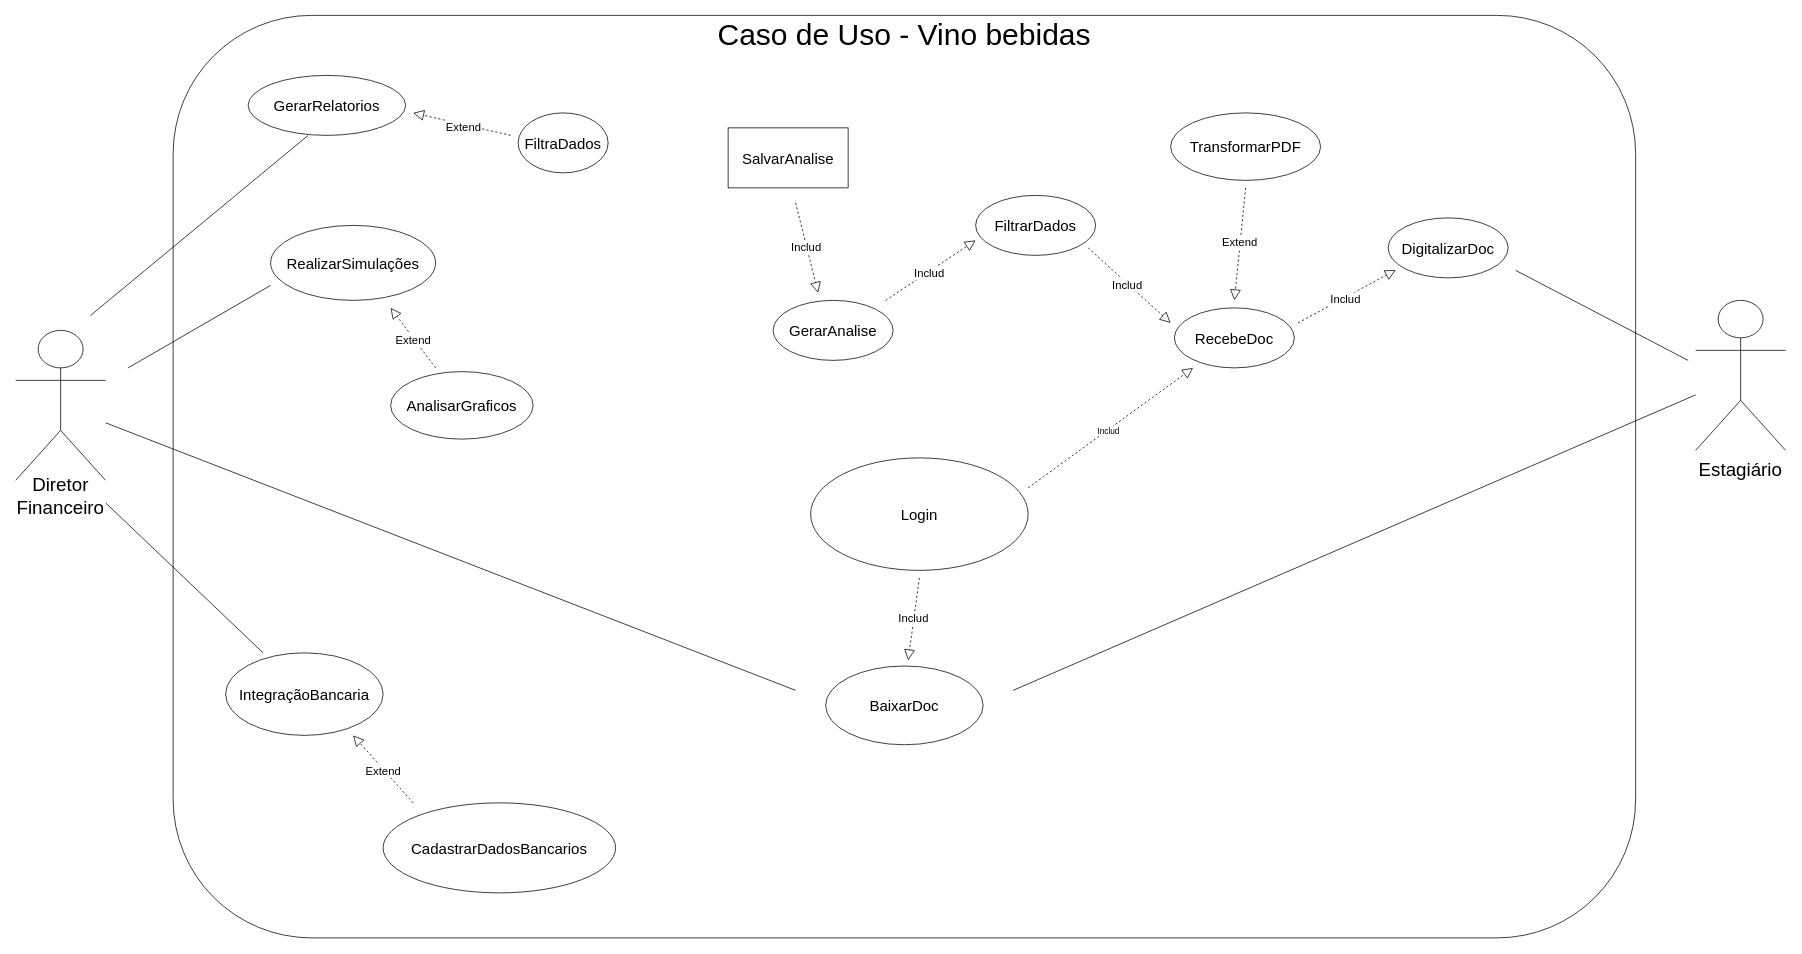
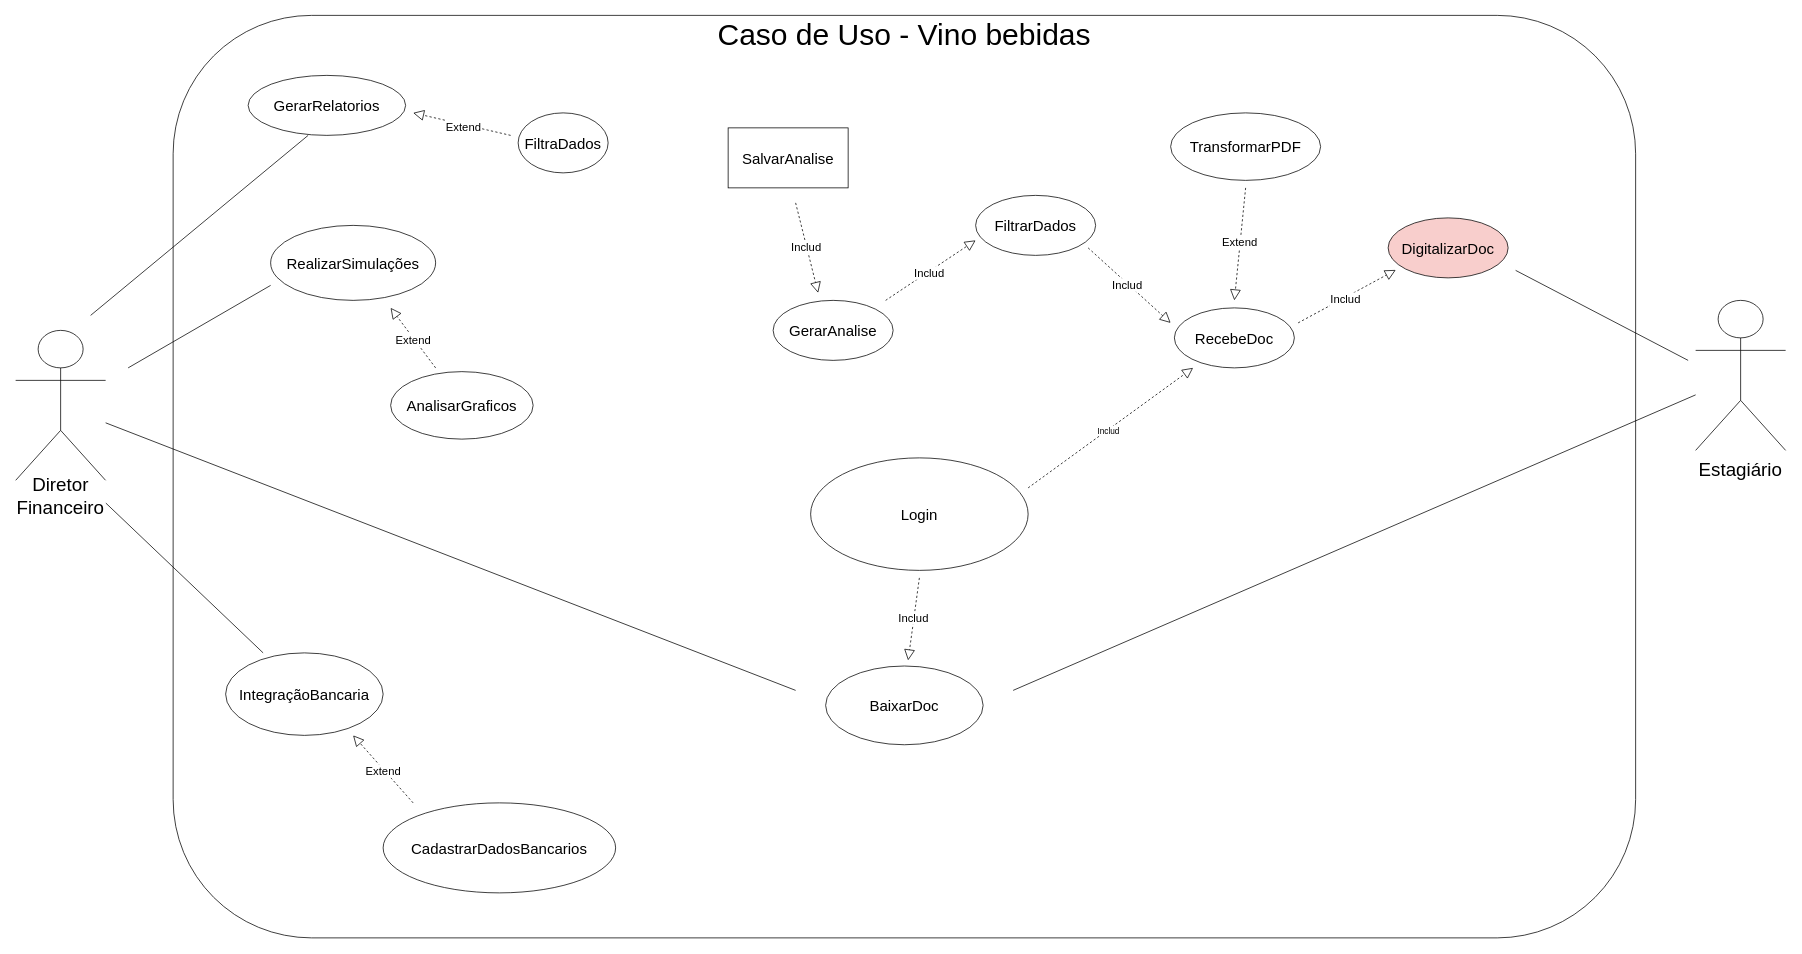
(1448, 248) -> (1448, 248)
